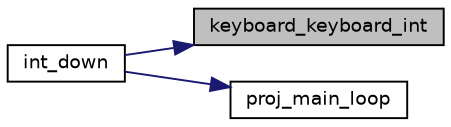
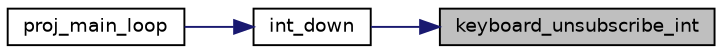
(319, 27) -> (577, 27)
(168, 78) -> (209, 27)
